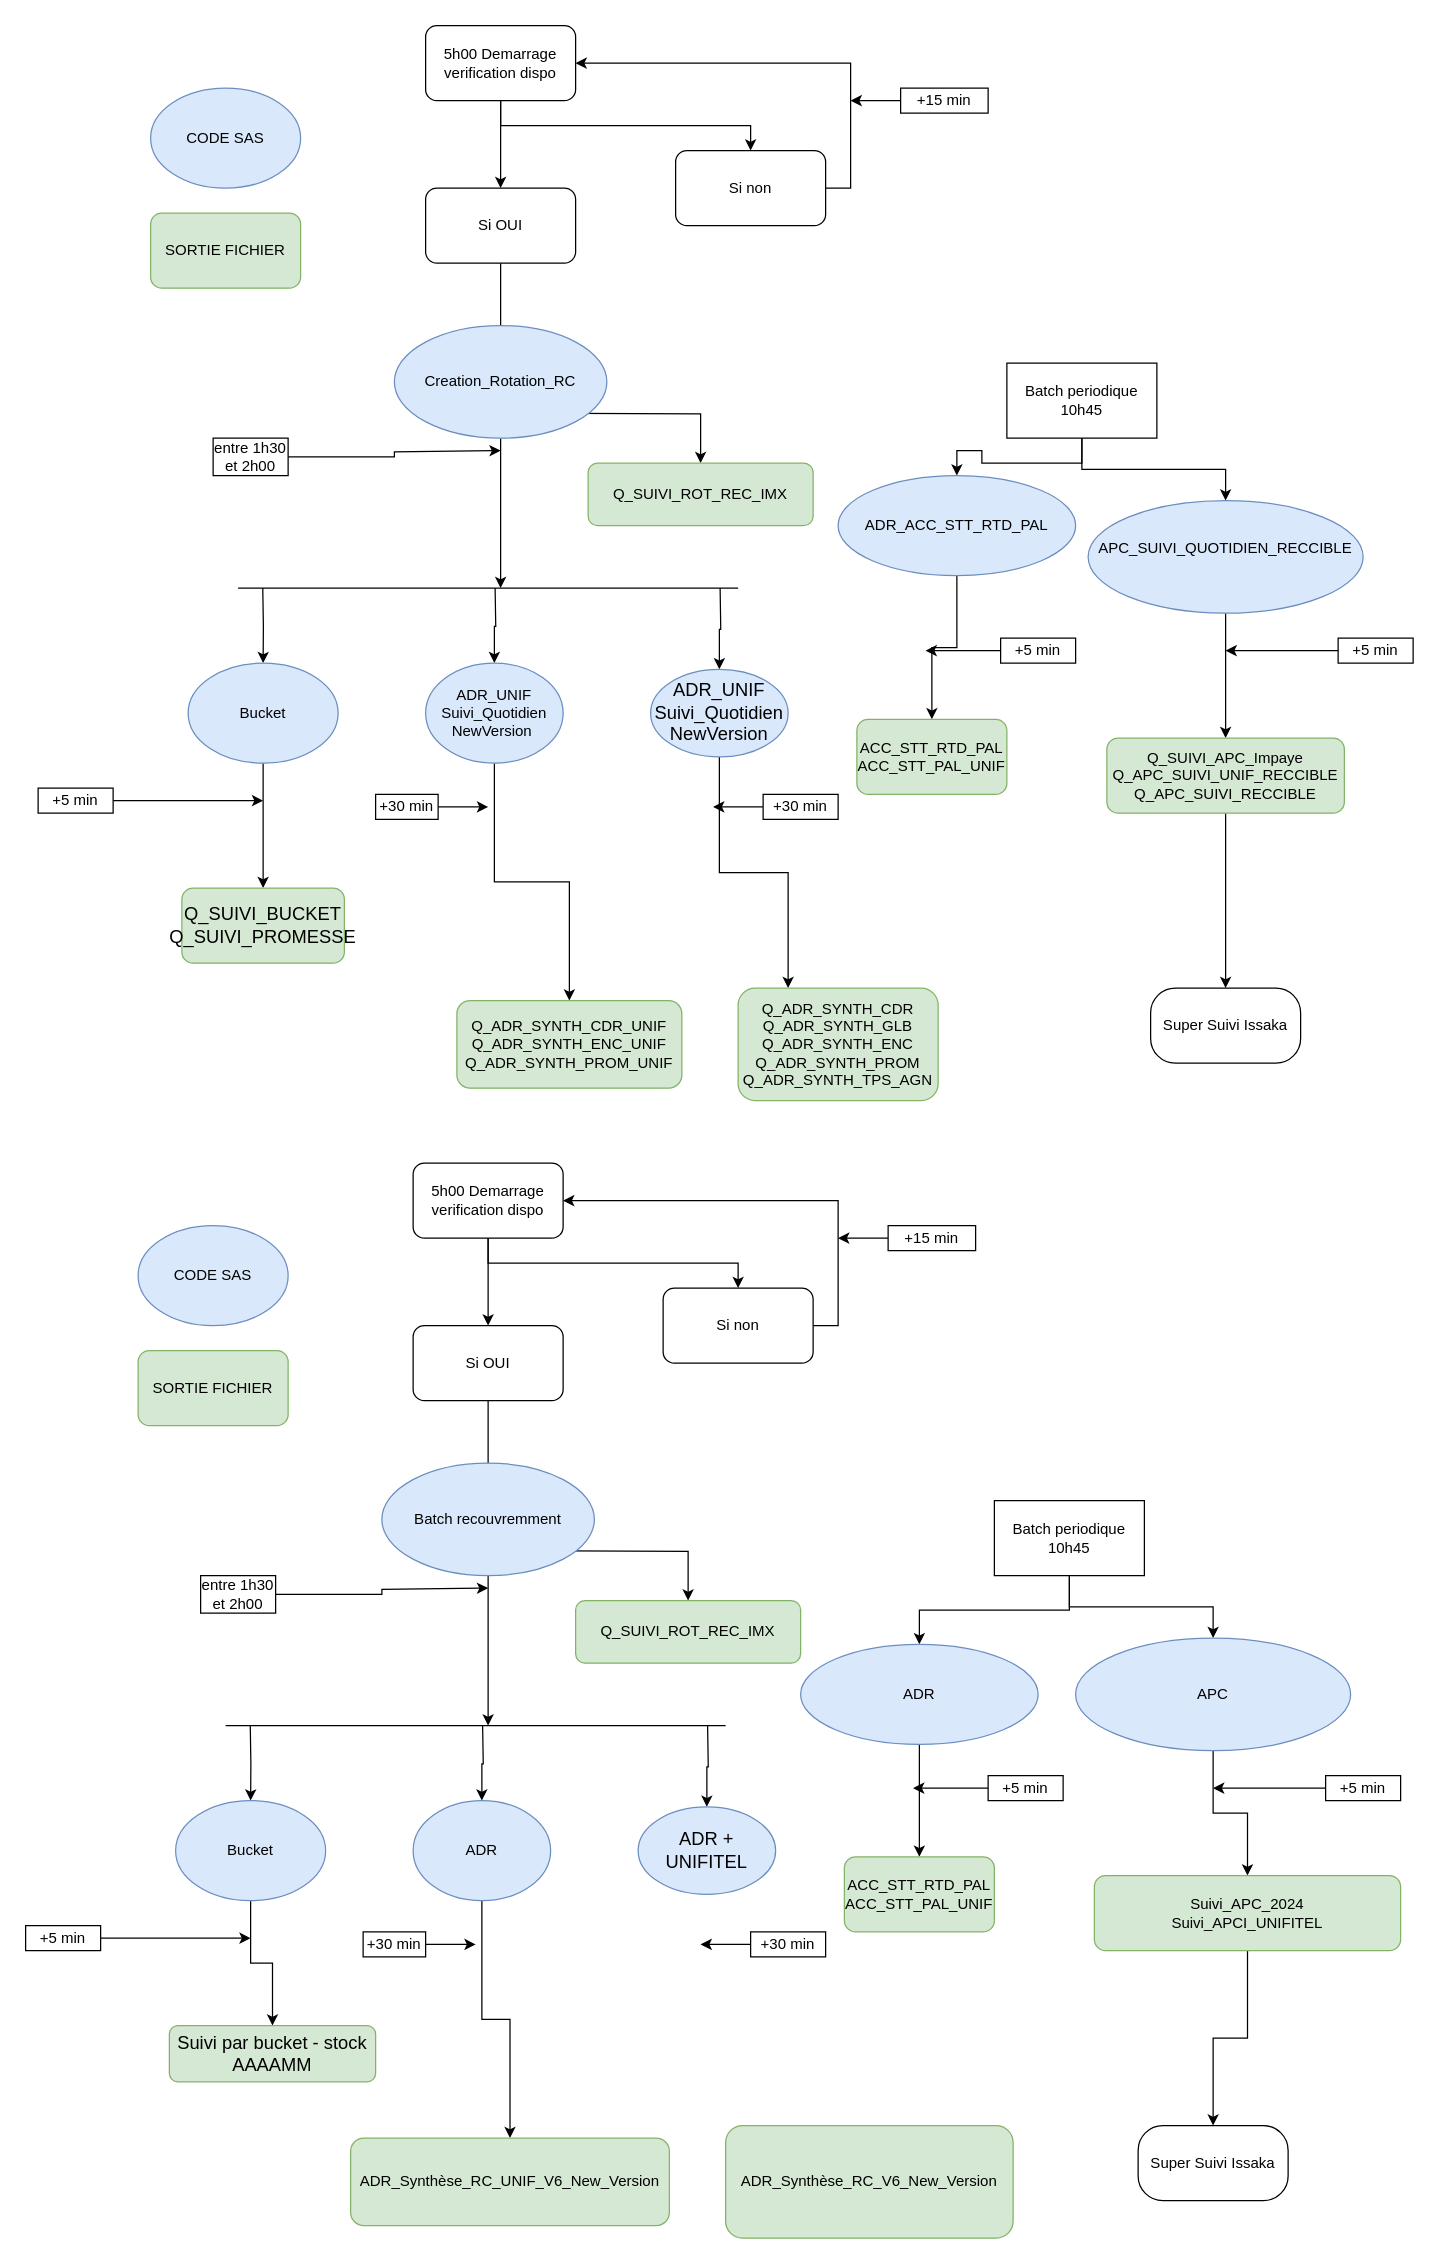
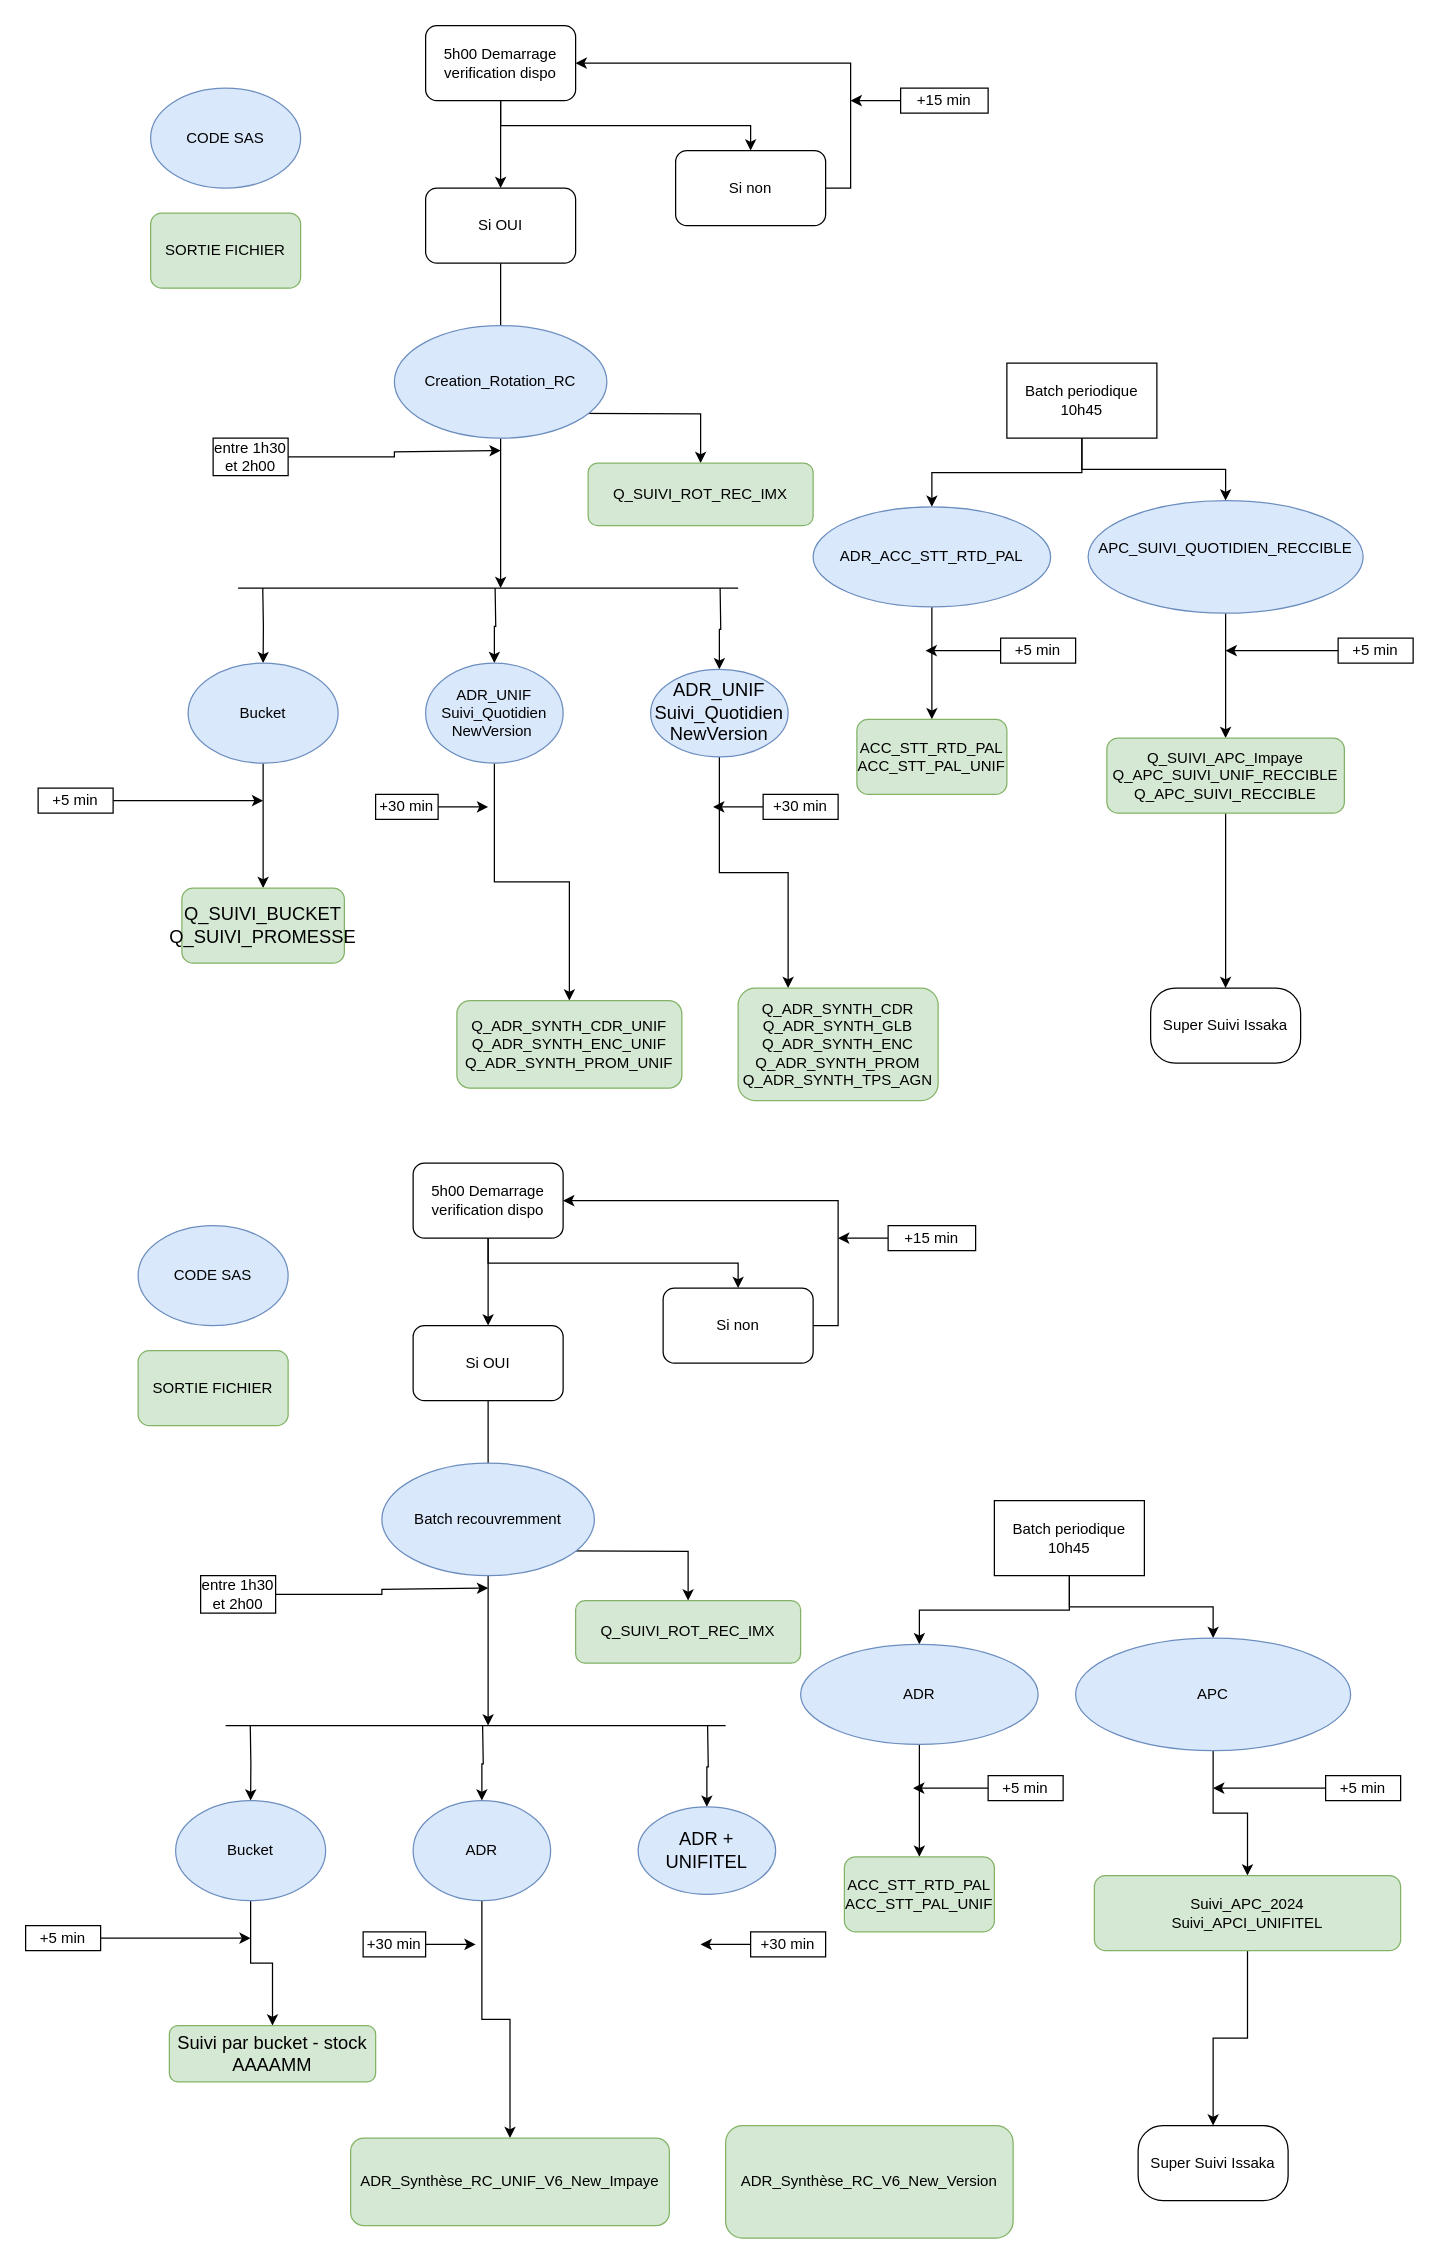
(957, 526) -> (932, 557)
(510, 2182) -> (510, 2182)
